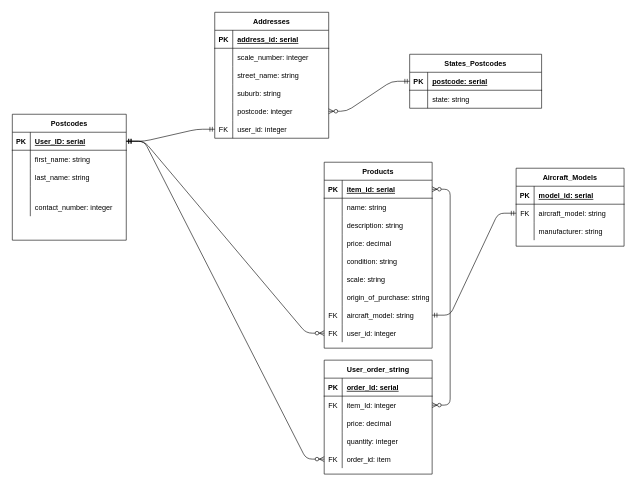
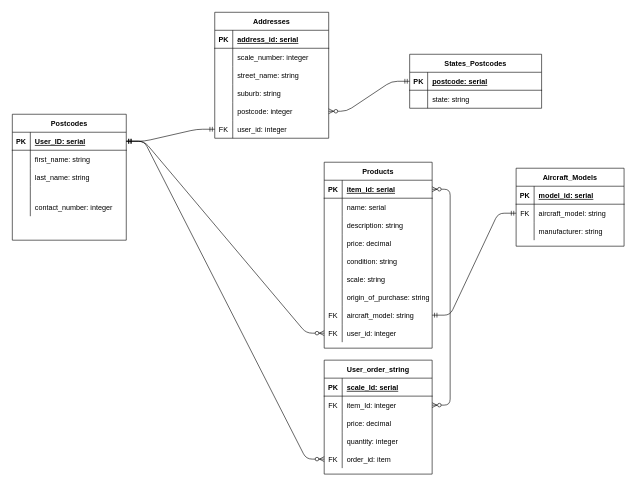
(368, 208) -> (367, 208)
(375, 388) -> (374, 388)
